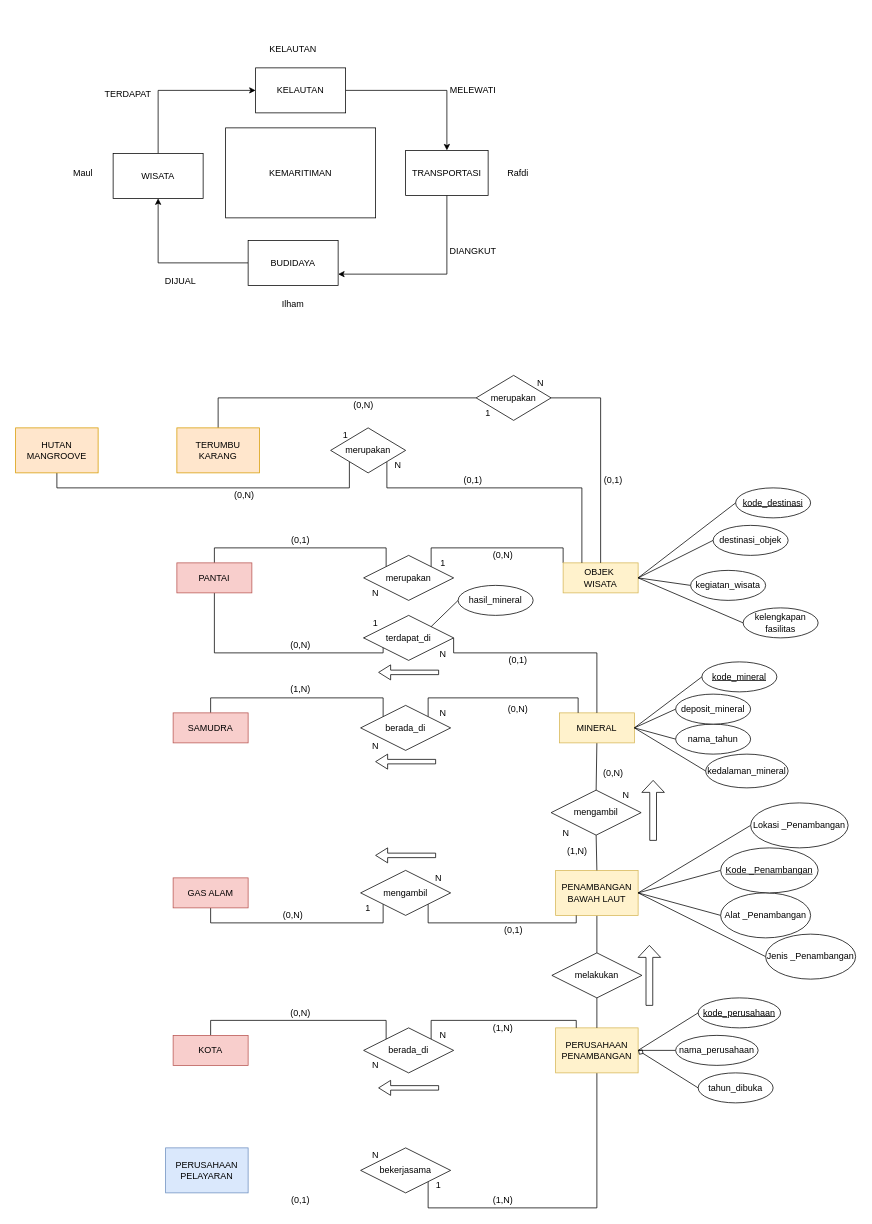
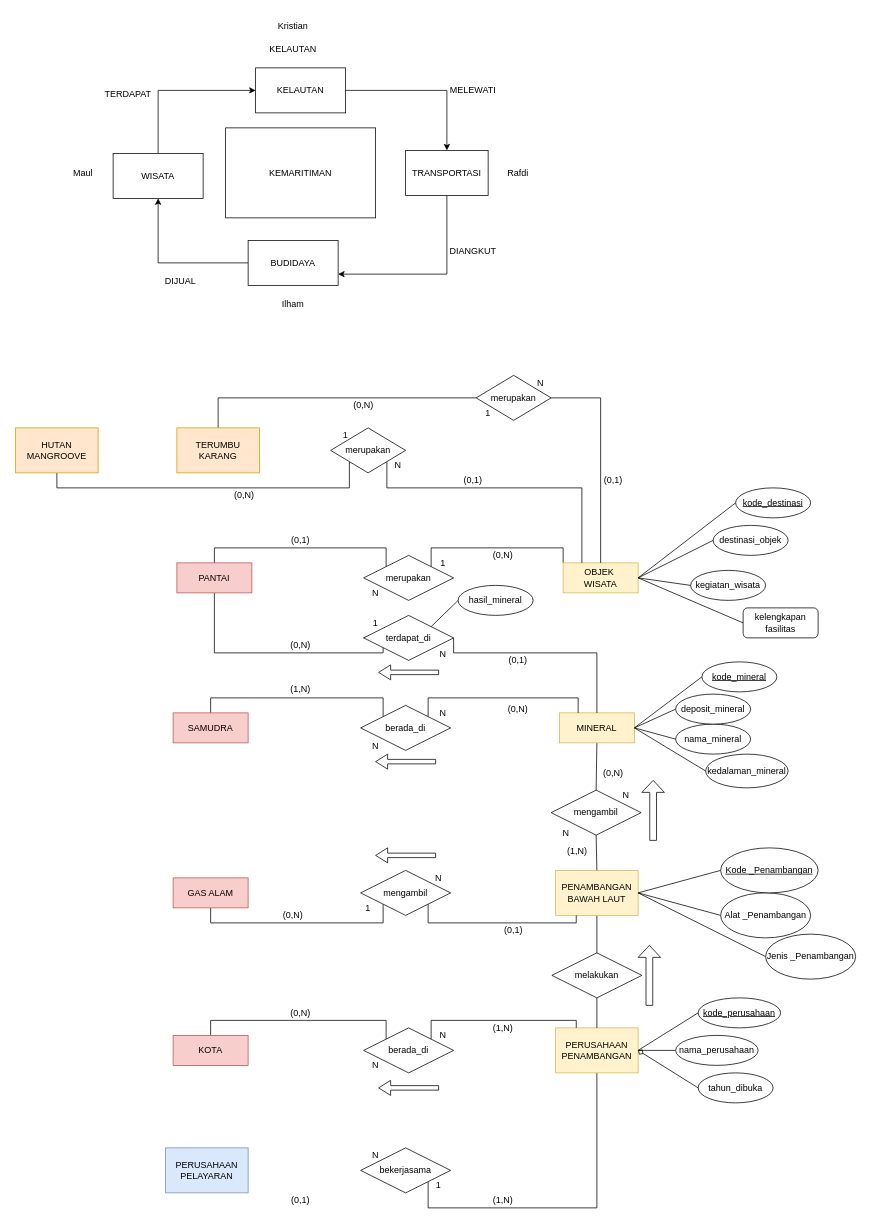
none -> (293, 27)
(780, 623) -> (780, 623)
(713, 739) -> (713, 739)
(799, 825) -> none
(697, 857) -> none
